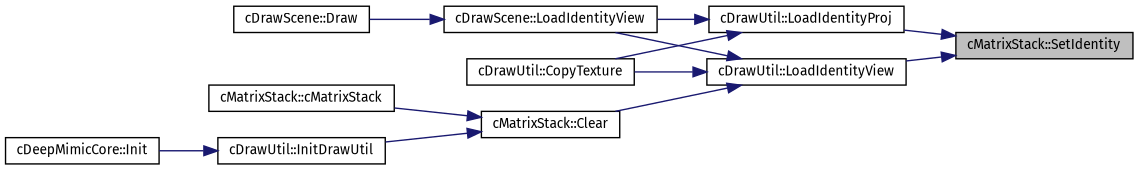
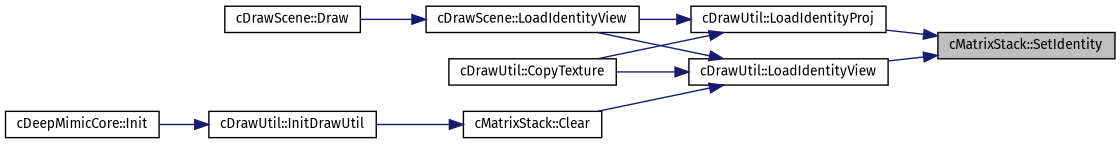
(302, 98) -> none
